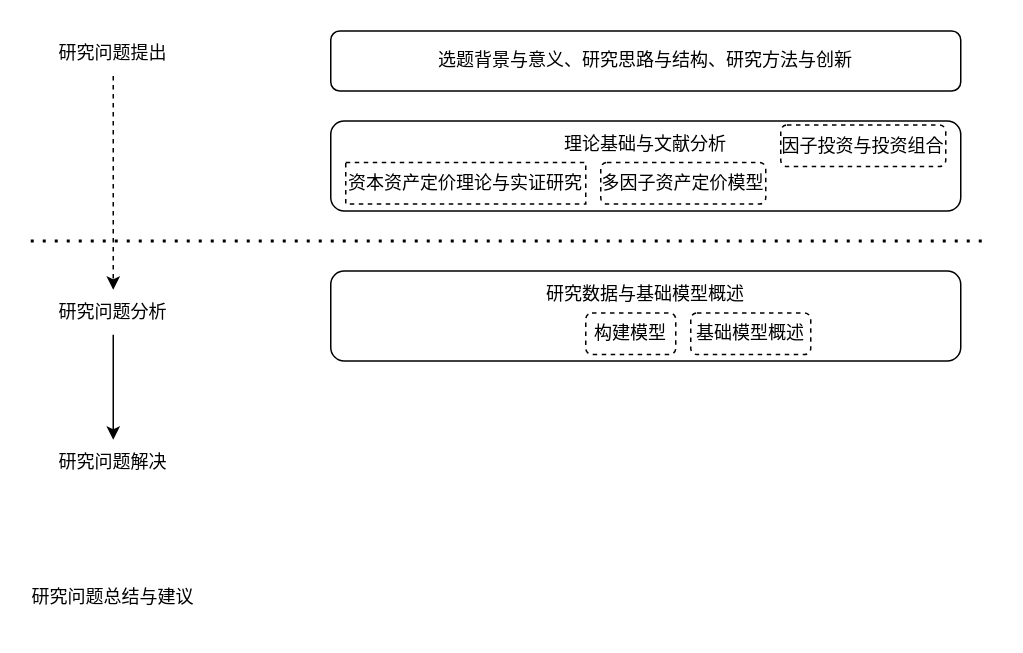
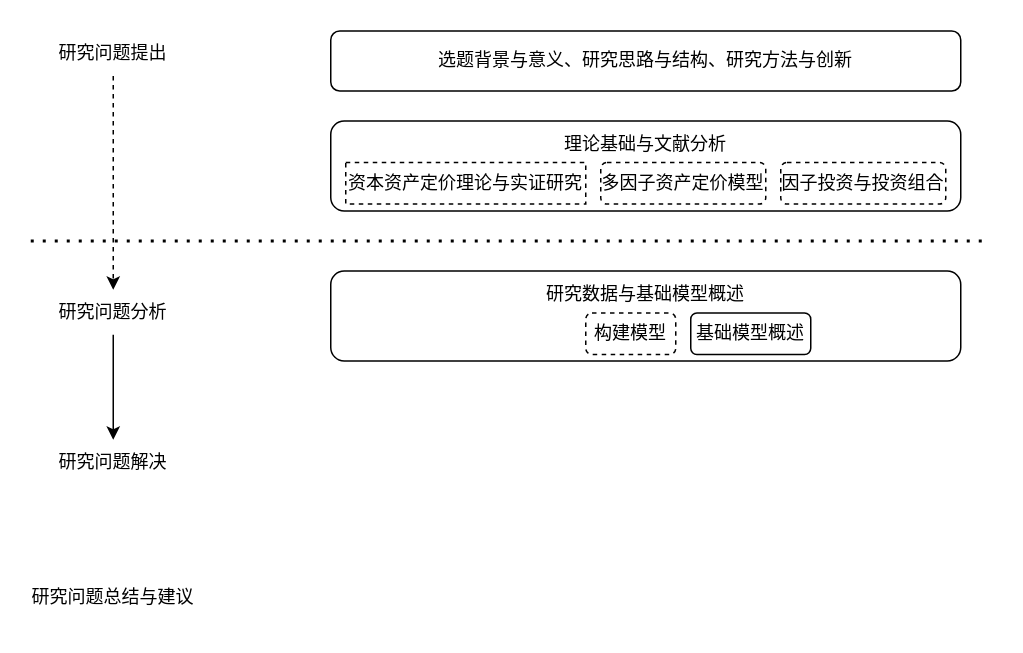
(863, 146) -> (863, 183)
(751, 334) -> (751, 334)
